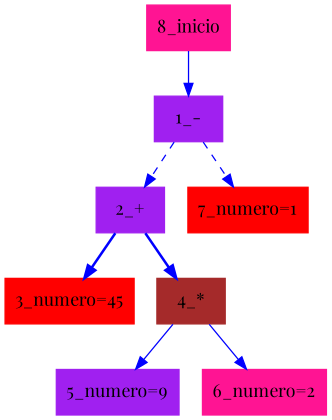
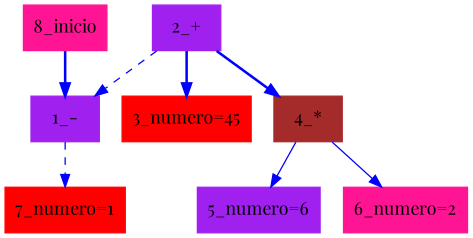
(189, 67) -> (65, 67)
(163, 159) -> (131, 70)
(118, 392) -> (259, 210)
